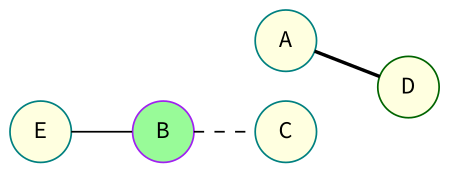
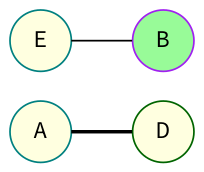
(286, 132) -> none
